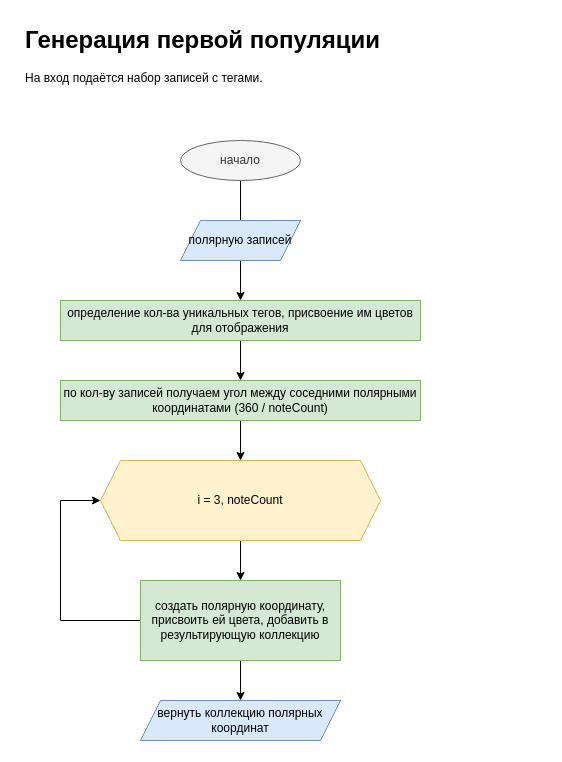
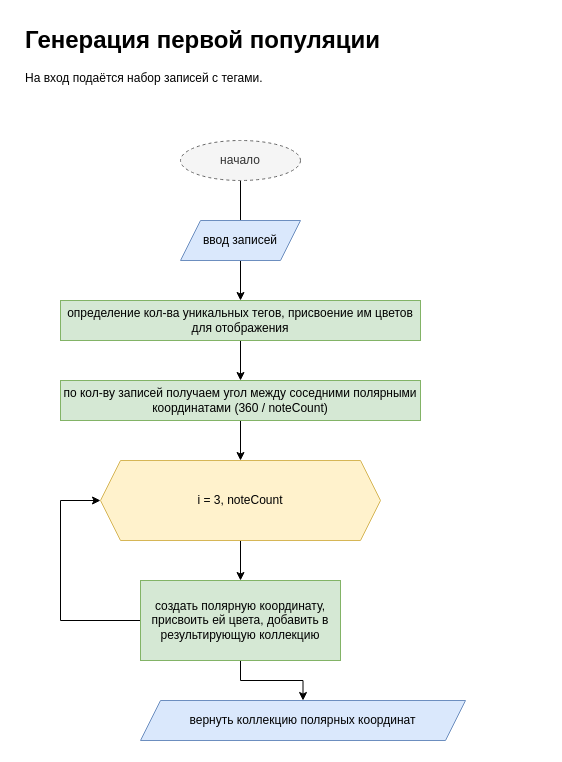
(241, 161) -> (241, 161)
(241, 241) -> (241, 241)
(241, 721) -> (303, 721)
